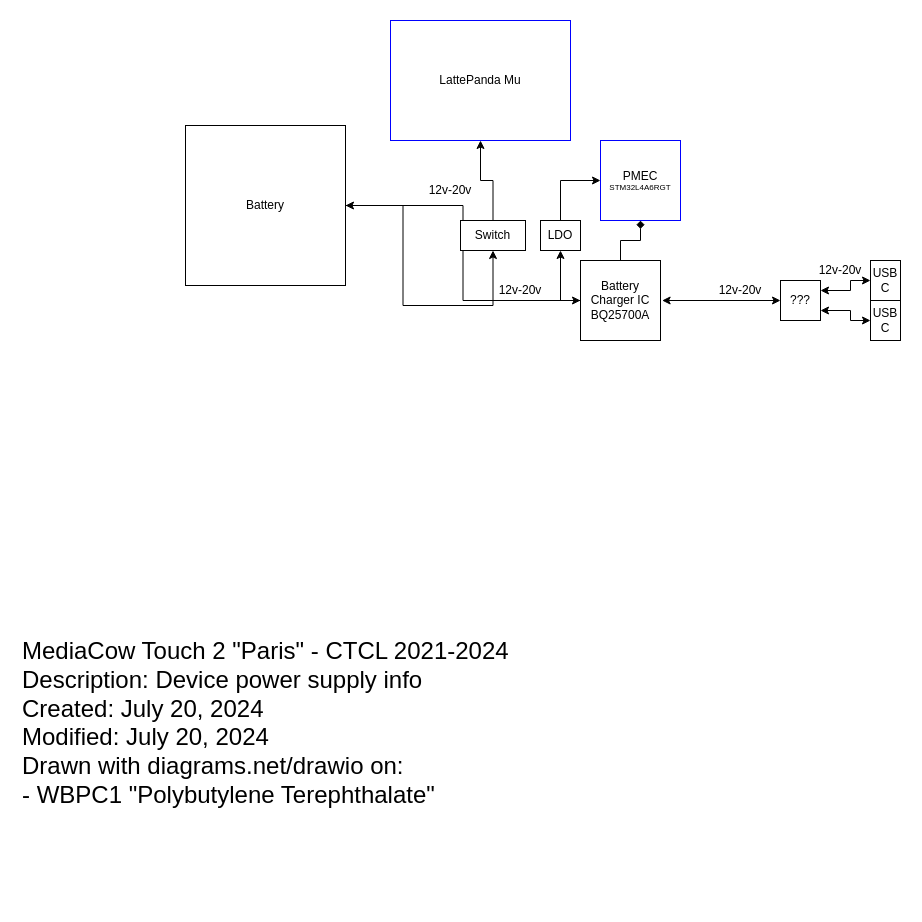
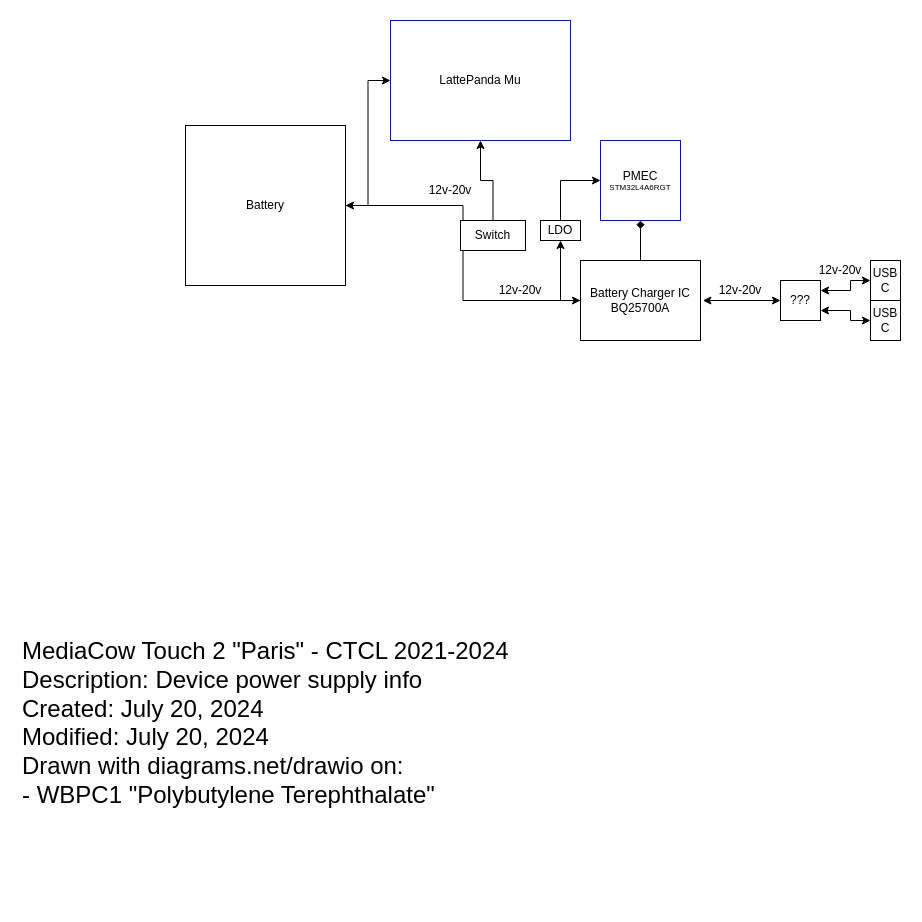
(561, 236) -> (561, 231)
(621, 301) -> (641, 301)
(423, 306) -> (368, 134)
